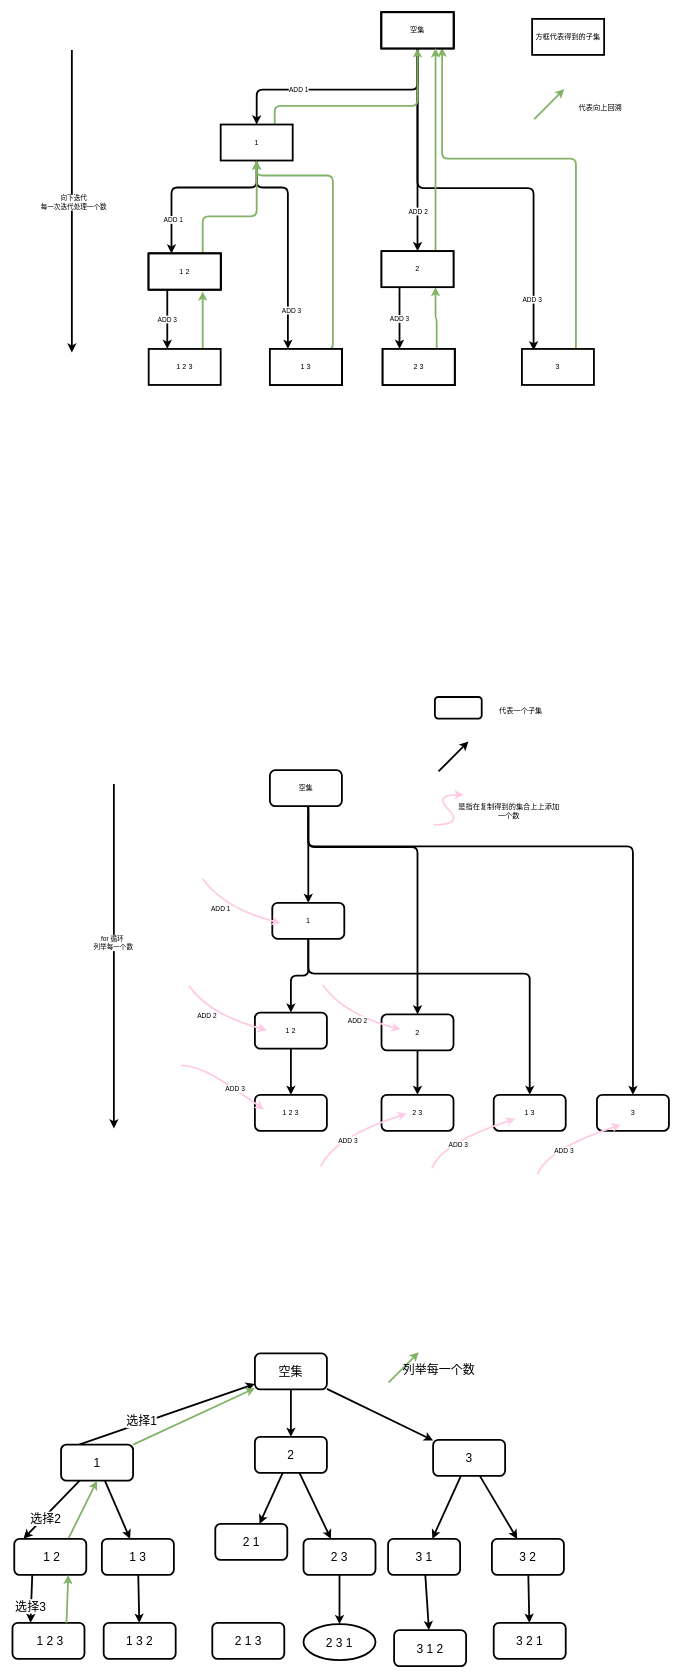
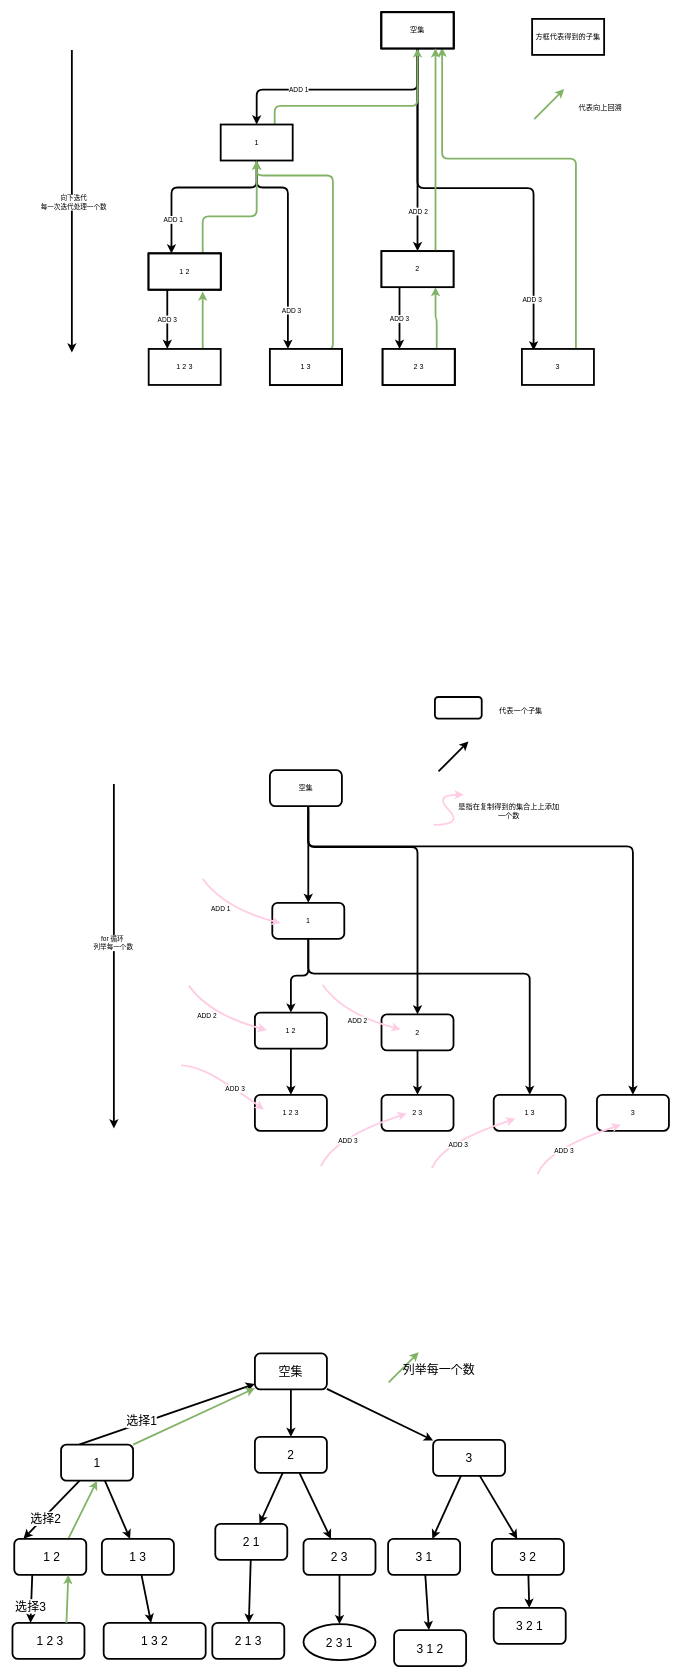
none -> (250, 1588)
(140, 1641) -> (155, 1641)
(530, 1641) -> (530, 1626)
